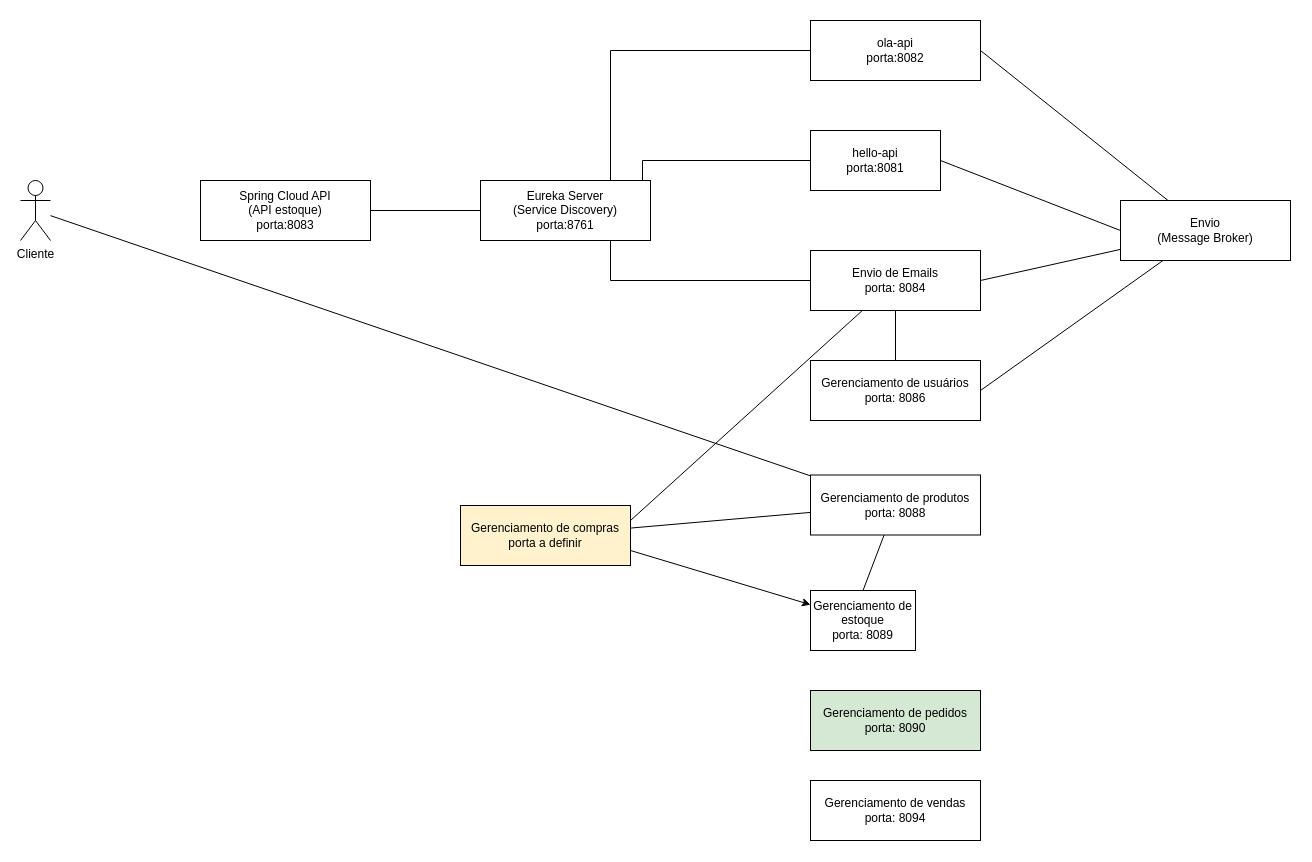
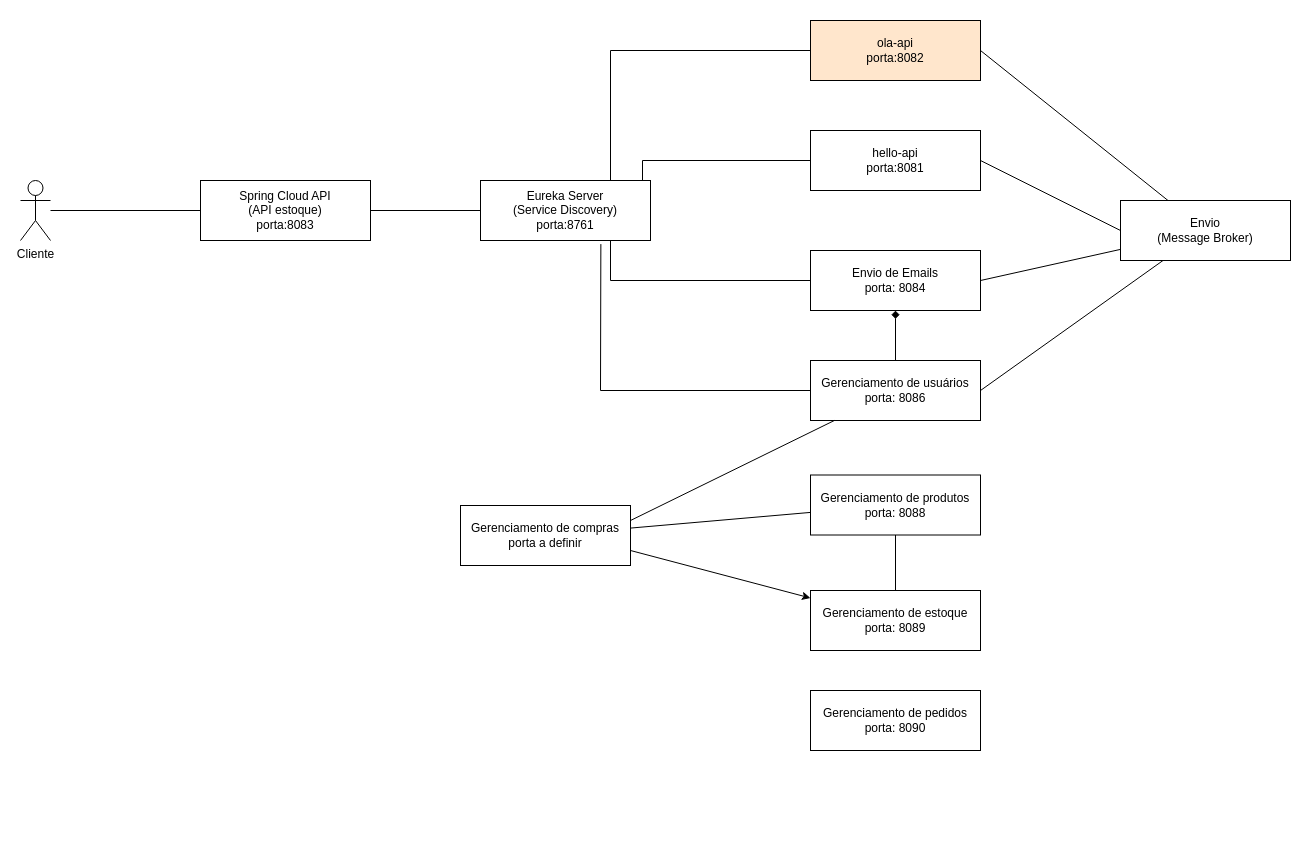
(896, 51) -> (896, 51)
(876, 161) -> (896, 161)
(896, 315) -> (896, 319)
(430, 346) -> (126, 211)
none -> (633, 391)
(746, 416) -> (732, 471)
(546, 536) -> (546, 536)
(863, 621) -> (896, 621)
(896, 721) -> (896, 721)
(896, 811) -> none
